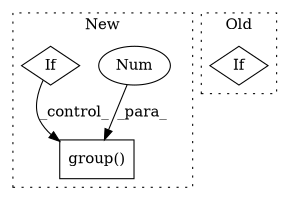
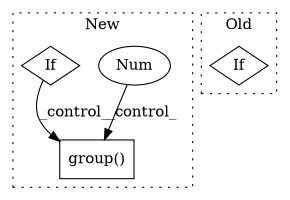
(142, 112) -> (142, 112)
